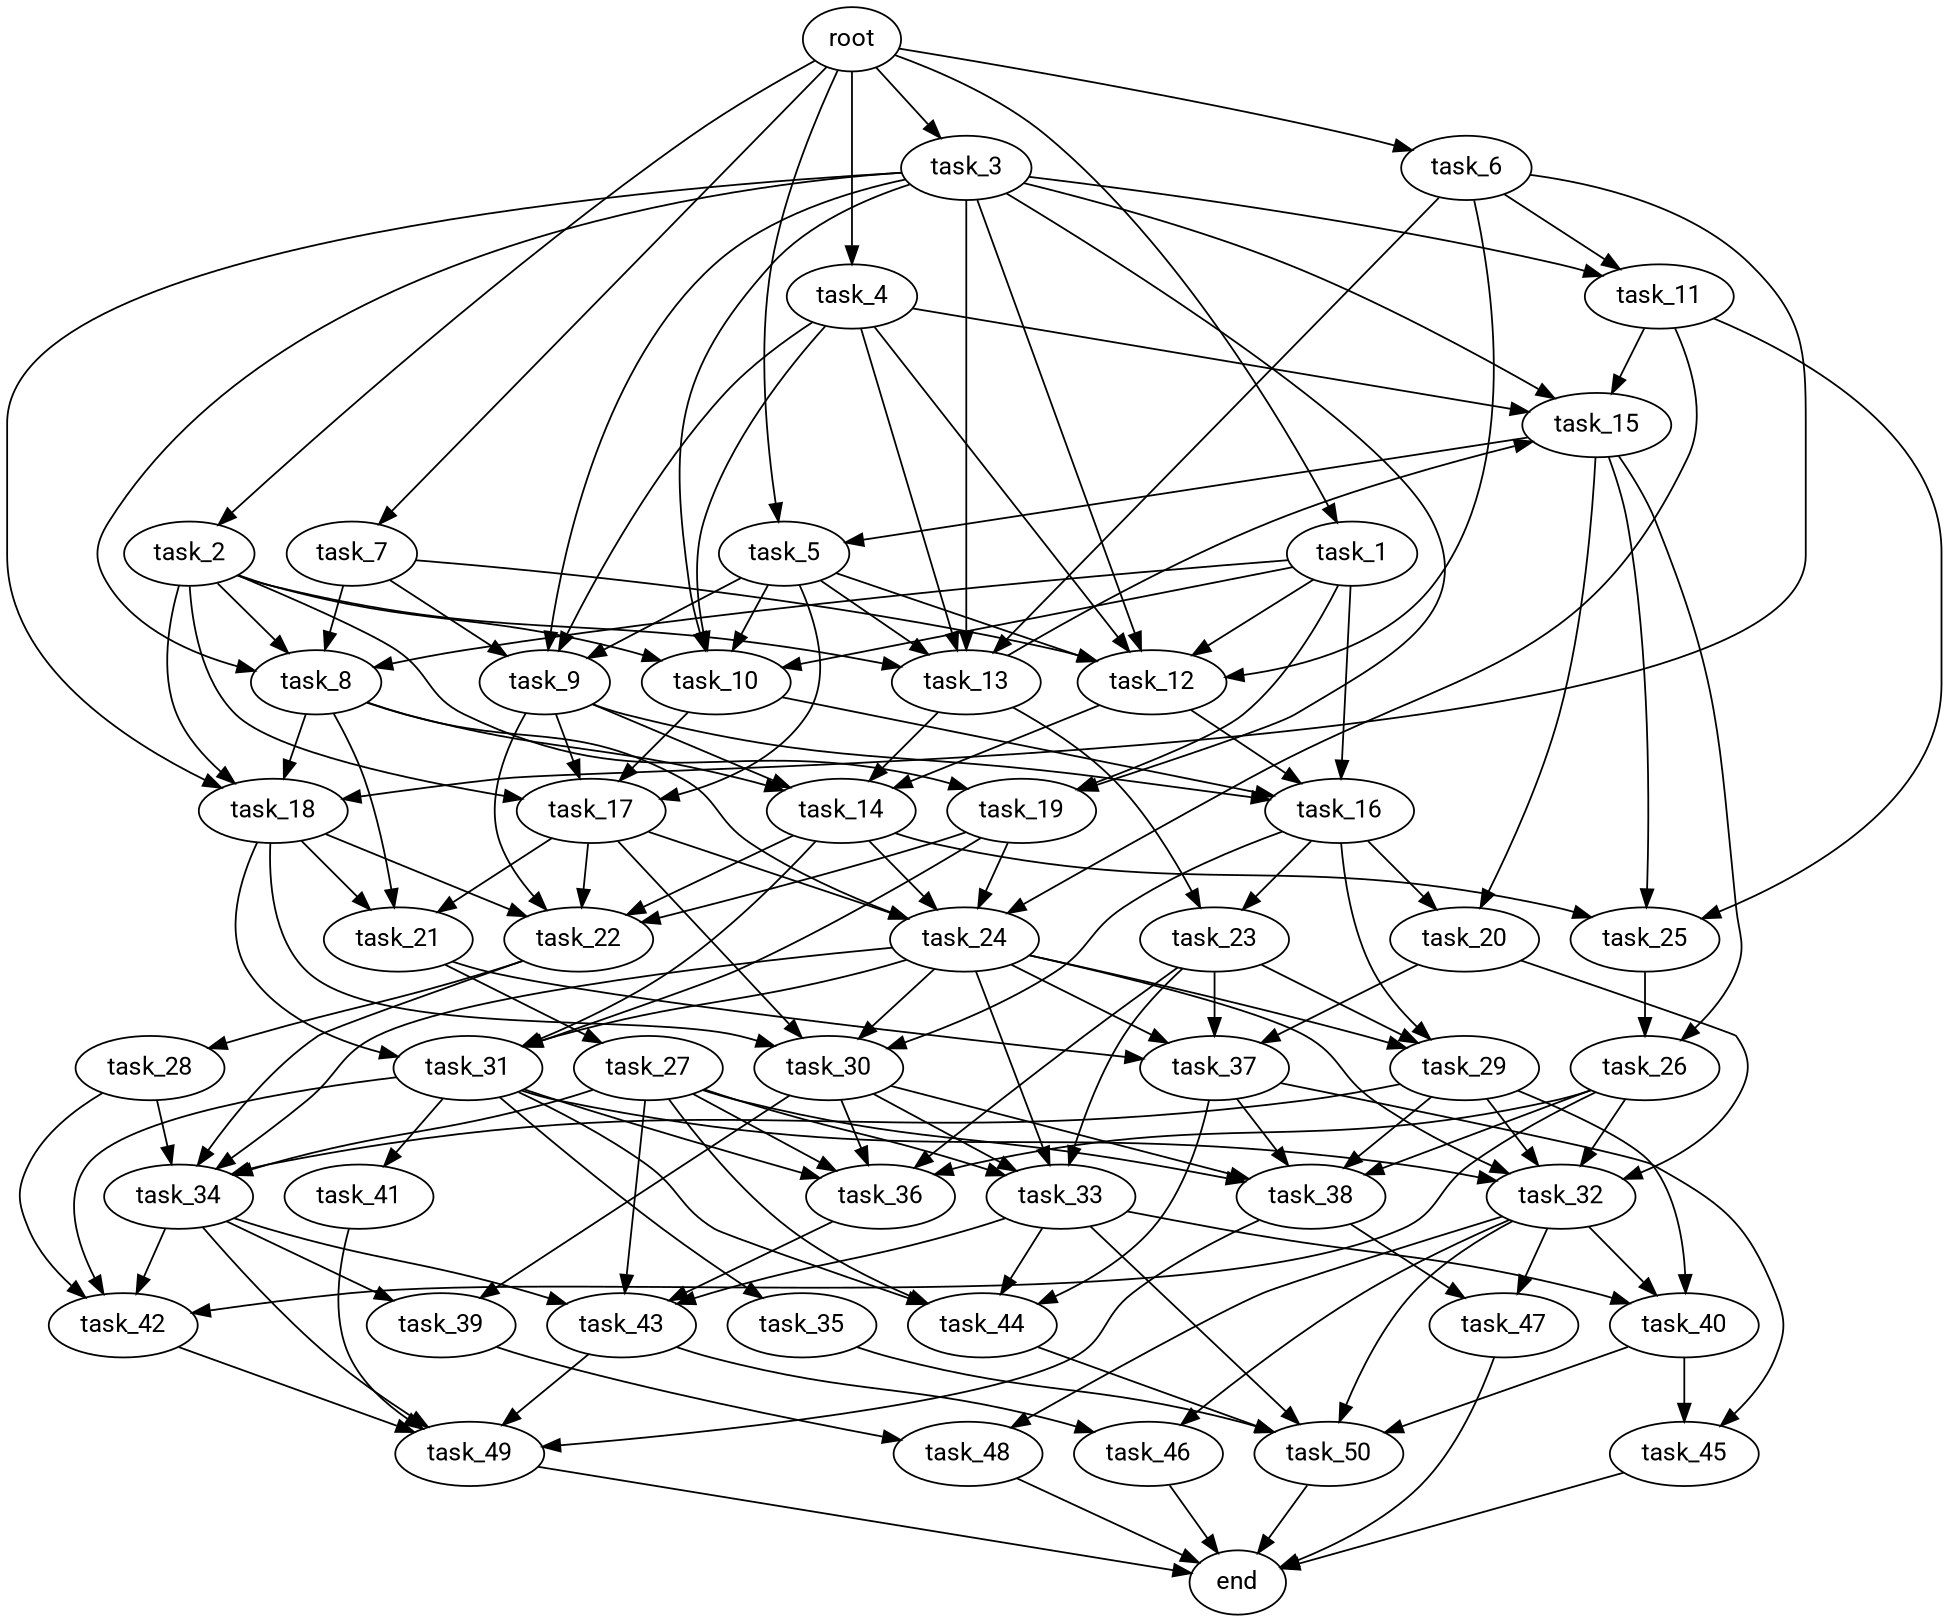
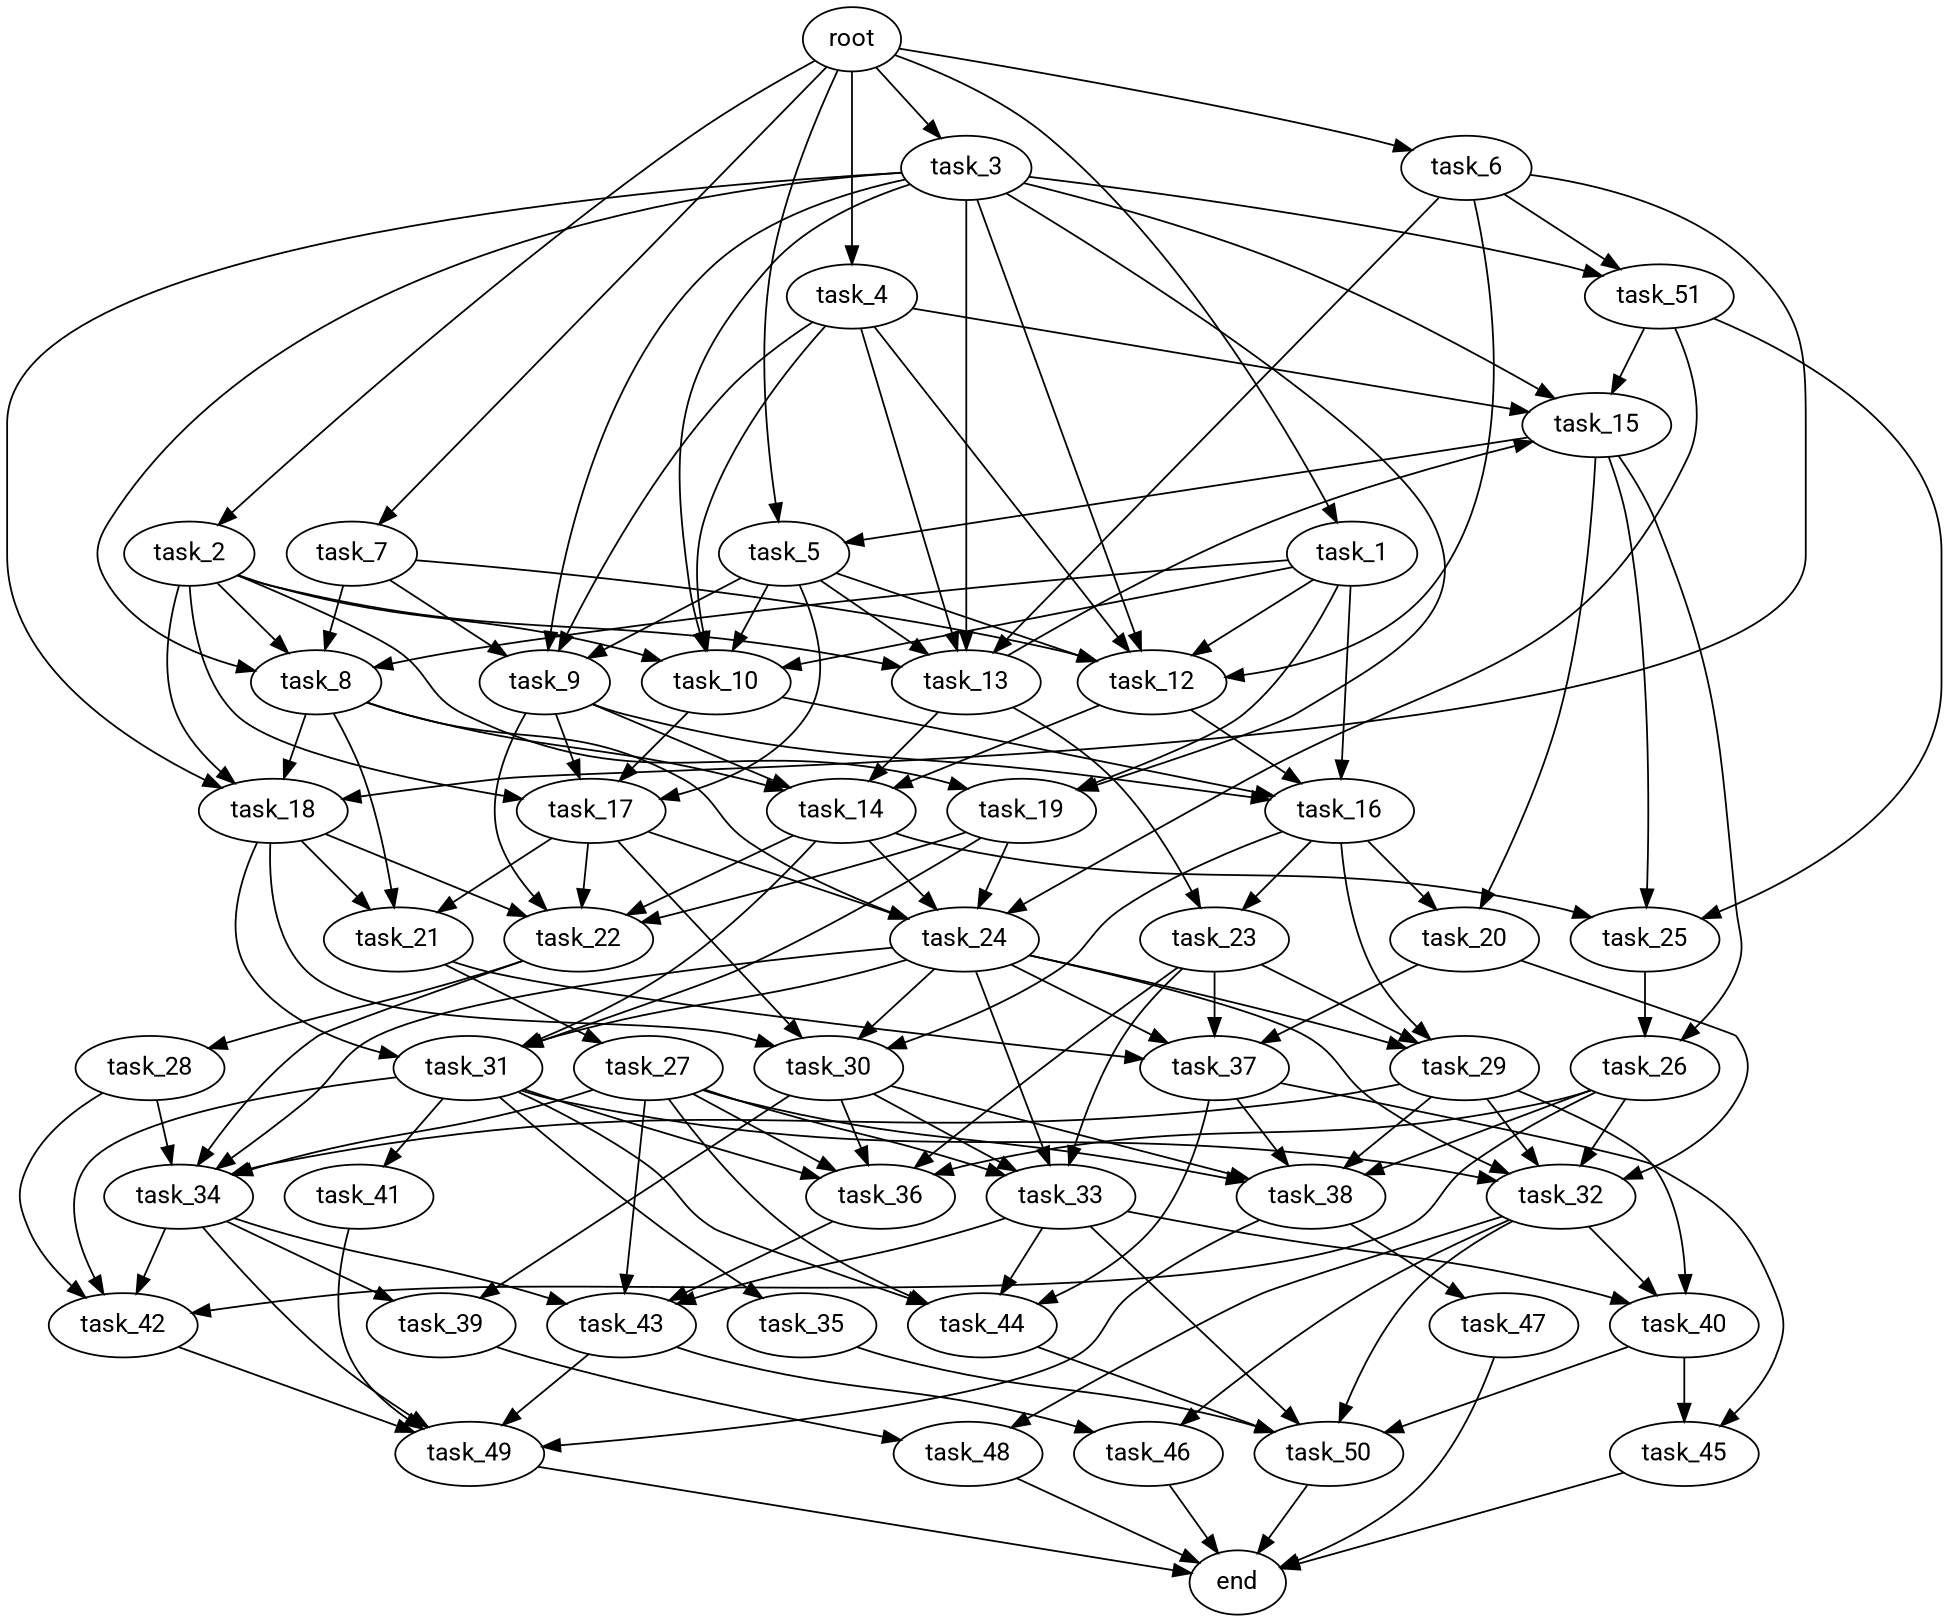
(1659, 296) -> (1659, 296)
(1536, 1253) -> none
